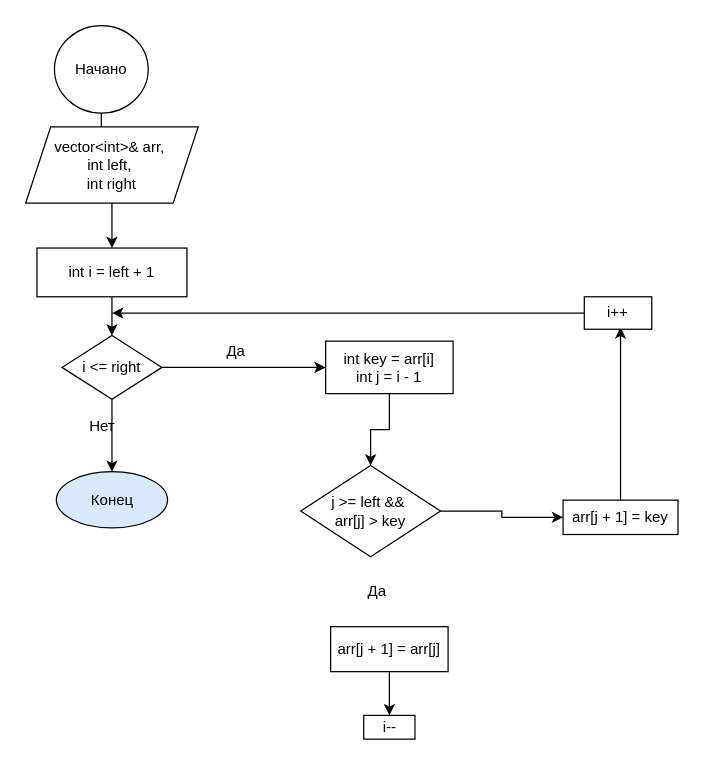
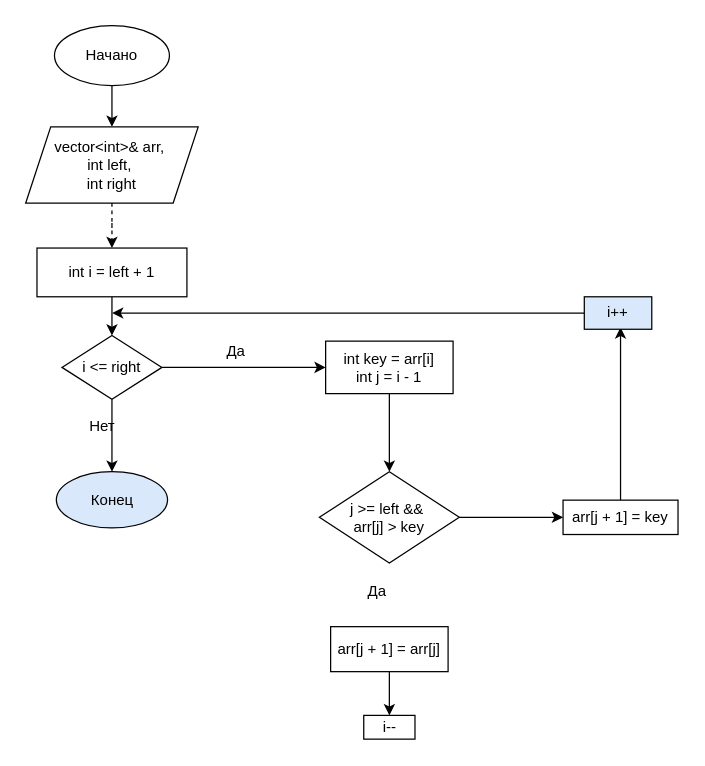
(101, 69) -> (112, 56)
(112, 227) -> (112, 227)
(618, 313) -> (618, 313)
(371, 511) -> (389, 518)
